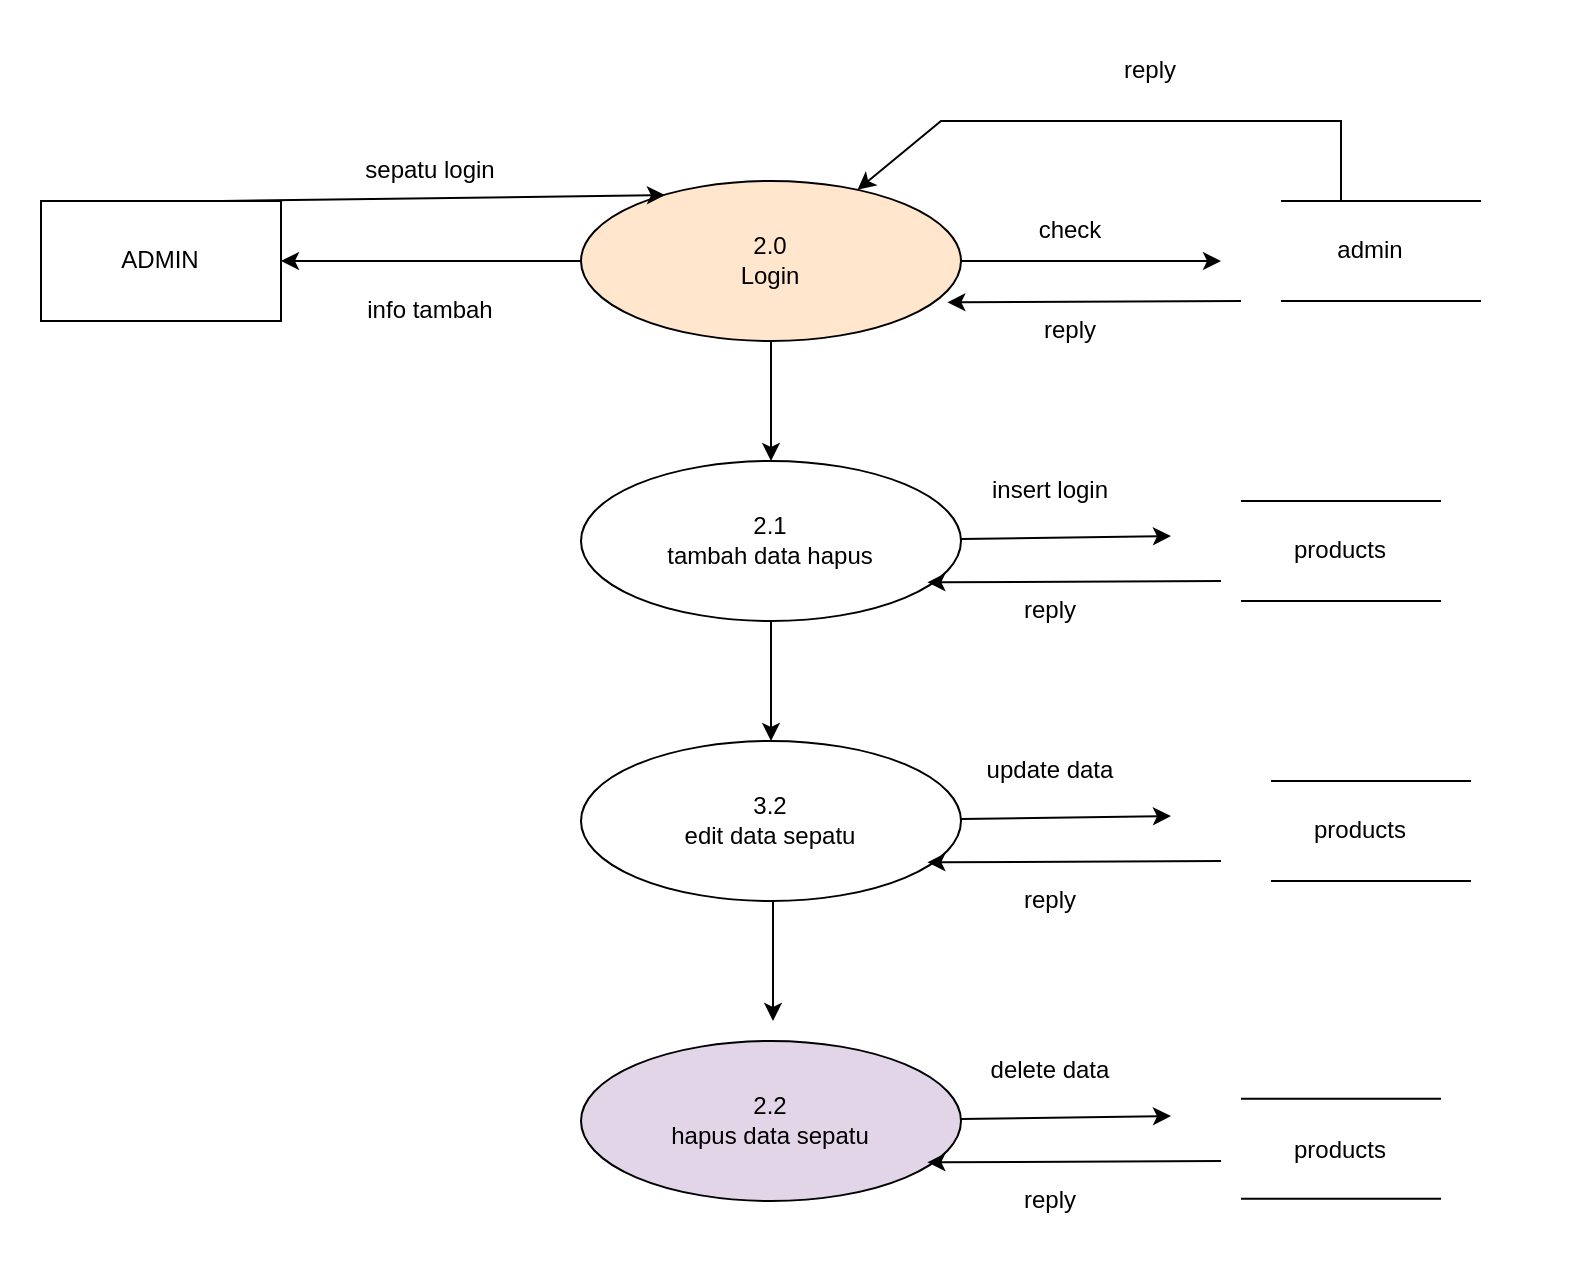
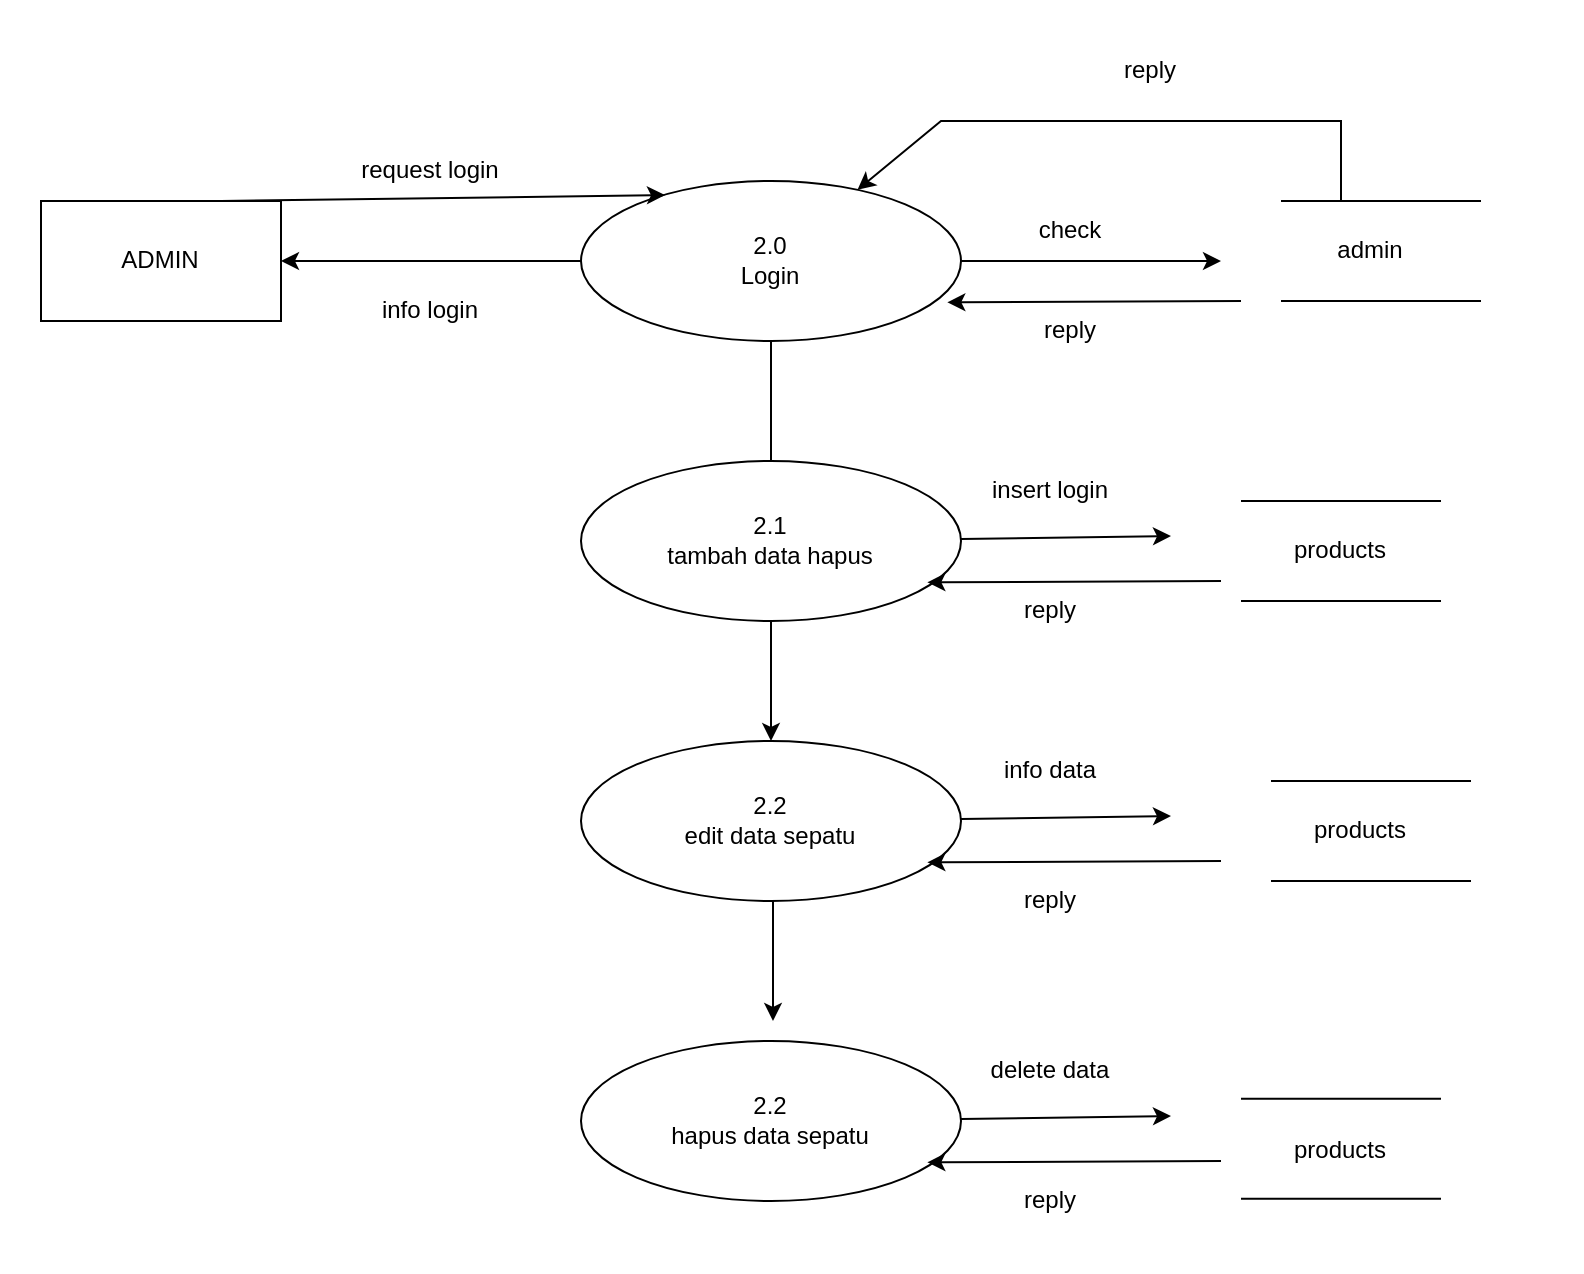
(431, 171) -> (431, 171)
(771, 261) -> (771, 261)
(431, 311) -> (431, 311)
(771, 446) -> (771, 451)
(1051, 771) -> (1051, 771)
(771, 821) -> (771, 821)
(771, 1121) -> (771, 1121)
